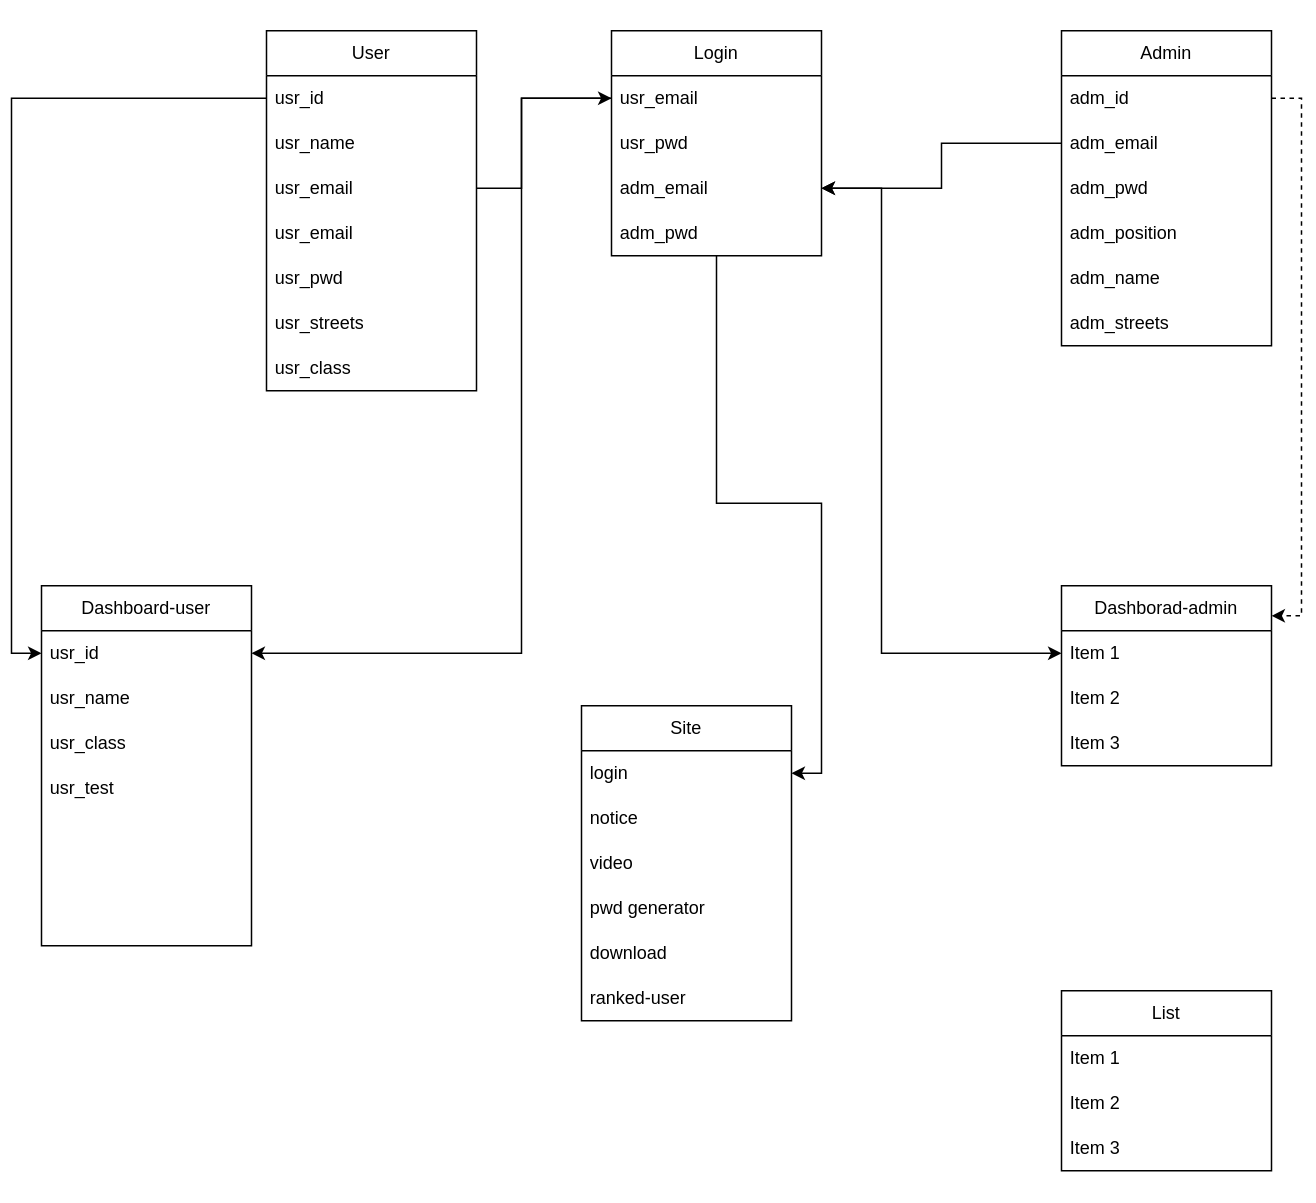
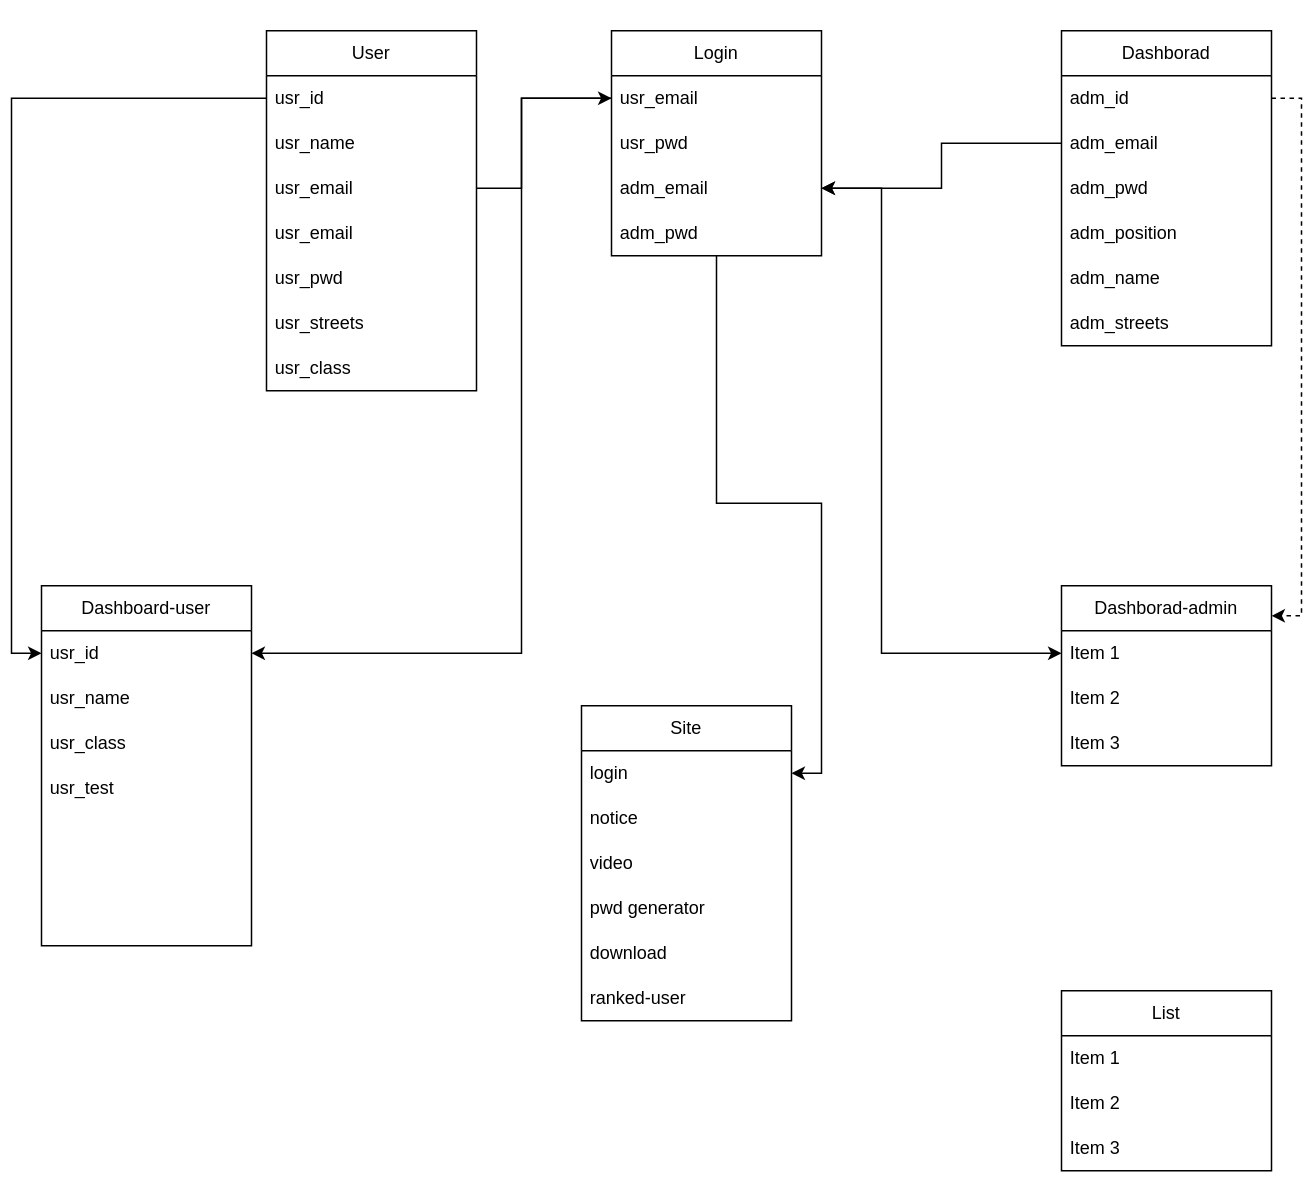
(1166, 53) -> (1166, 53)
